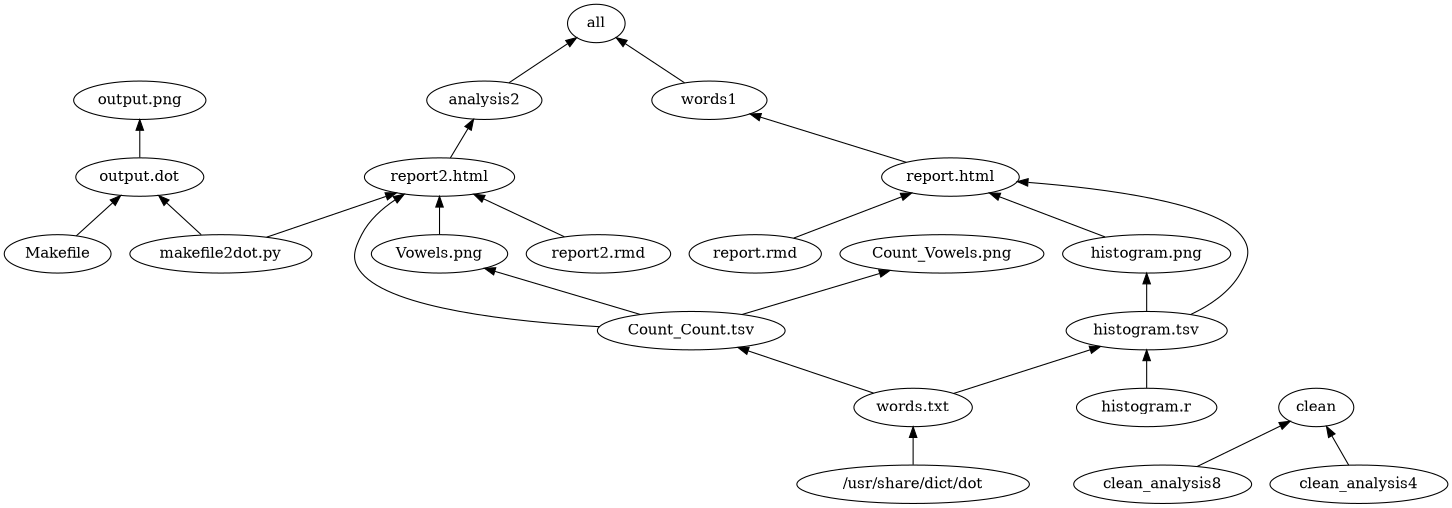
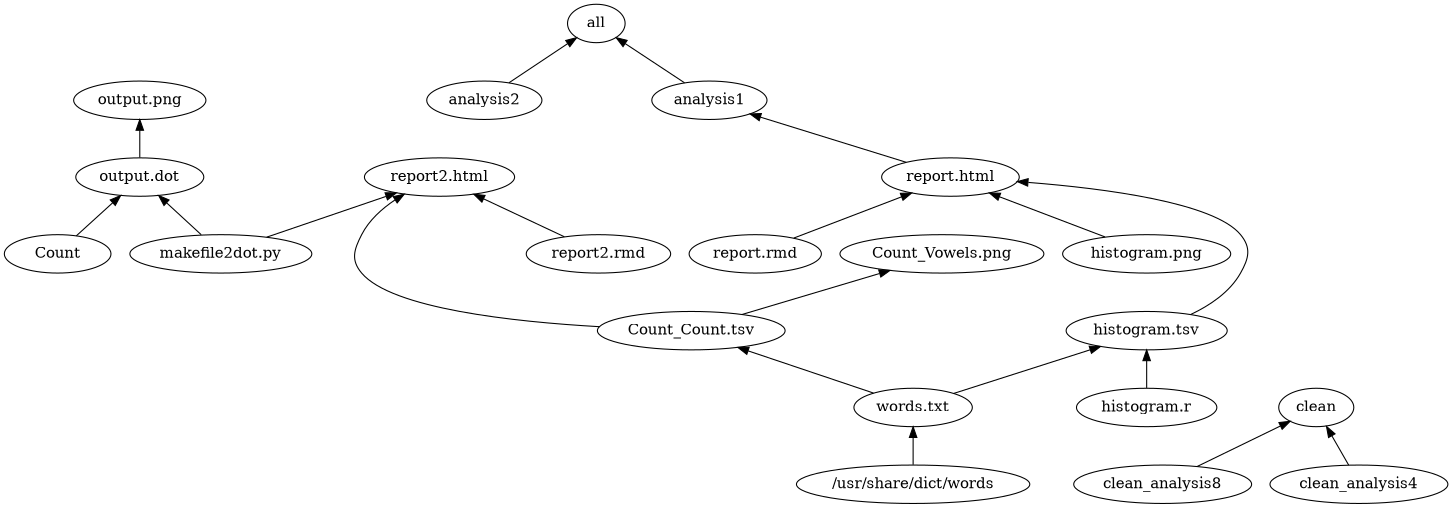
(709, 100) -> (709, 100)
(459, 143) -> none
(58, 254) -> (58, 254)
(440, 254) -> none
(1147, 297) -> none
(913, 484) -> (913, 484)
